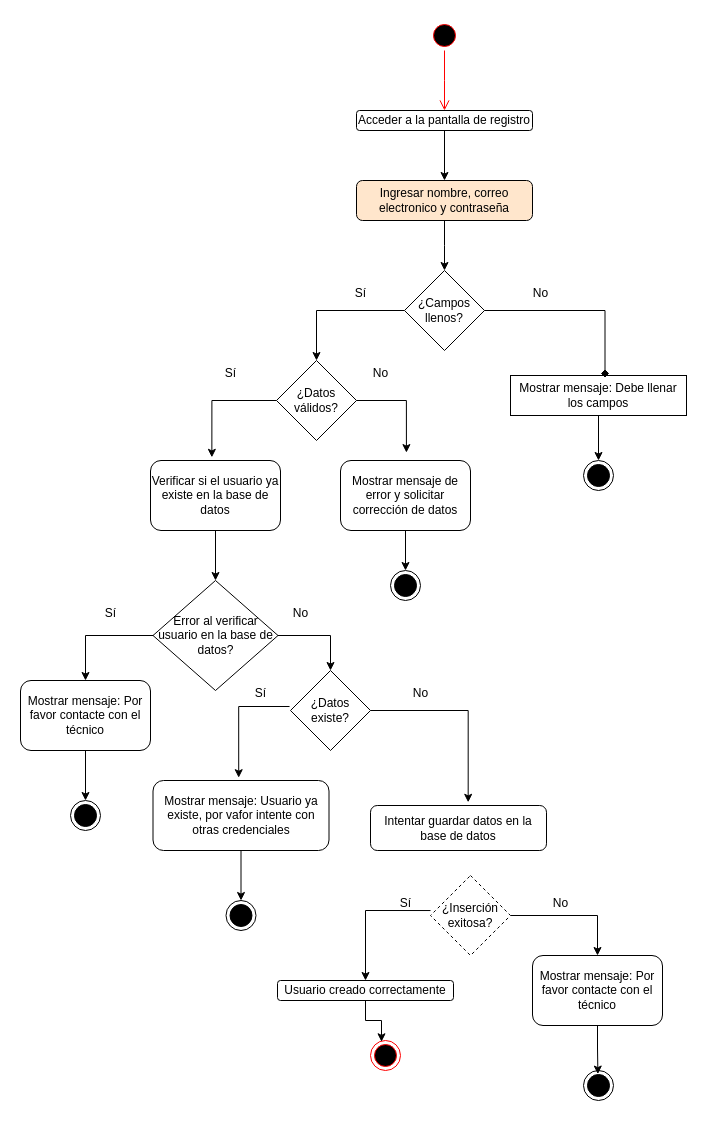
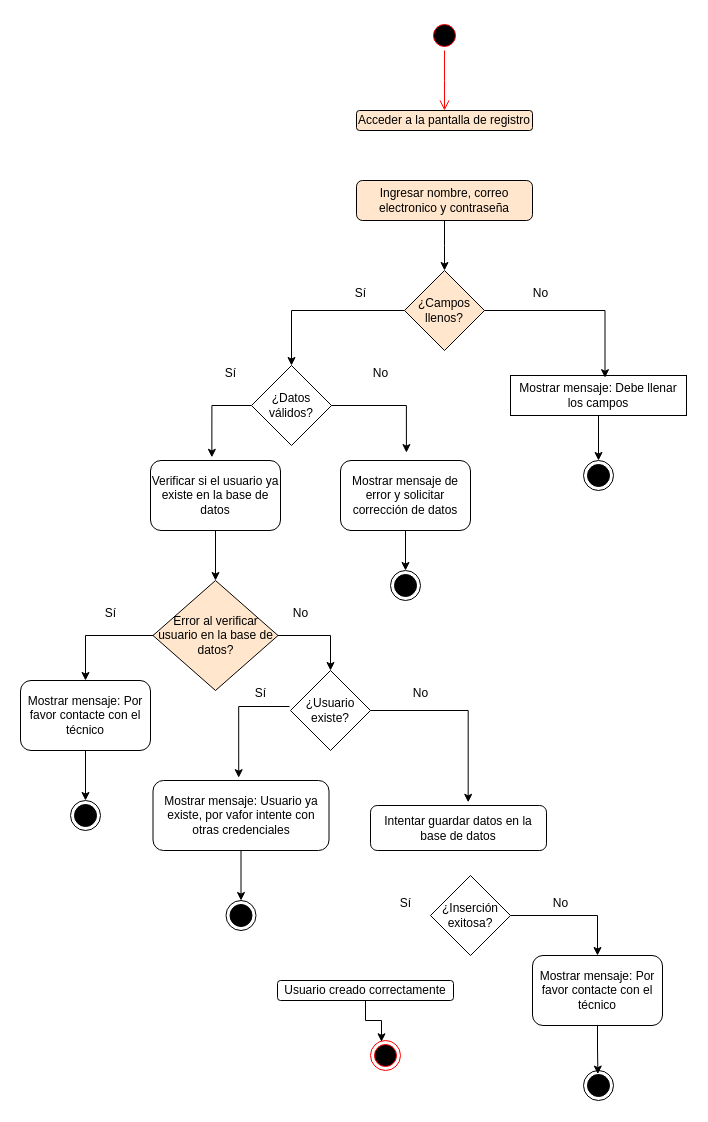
(445, 121) -> (445, 121)
(445, 152) -> none
(445, 311) -> (445, 311)
(605, 369) -> (605, 369)
(317, 401) -> (292, 406)
(216, 636) -> (216, 636)
(331, 711) -> (331, 711)
(367, 911) -> none
(471, 916) -> (471, 916)
